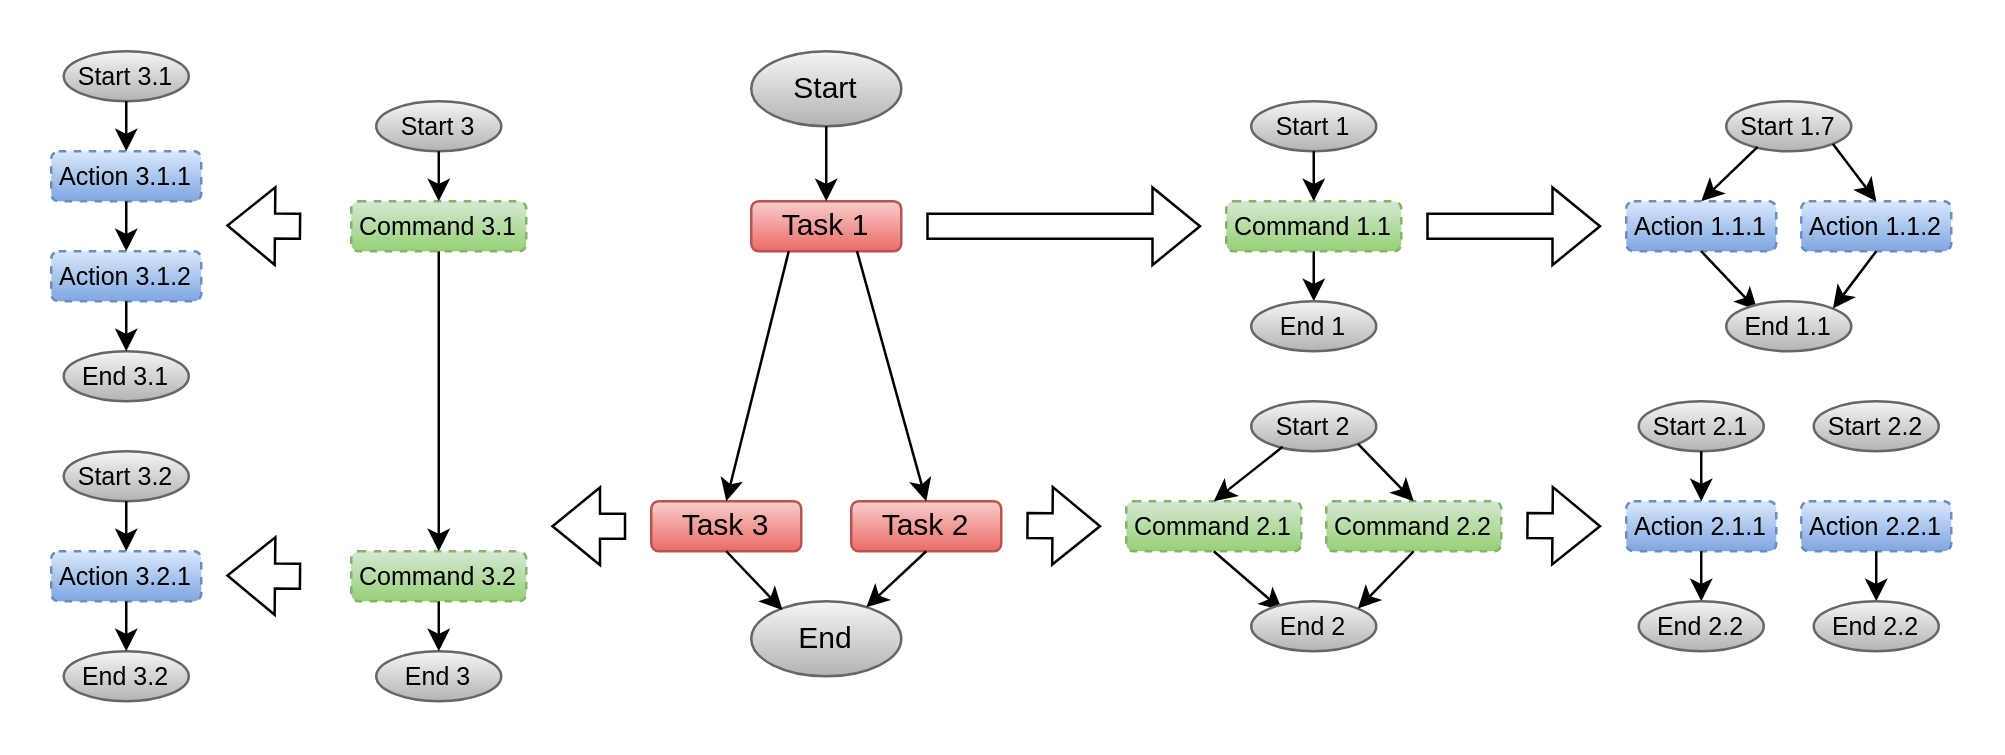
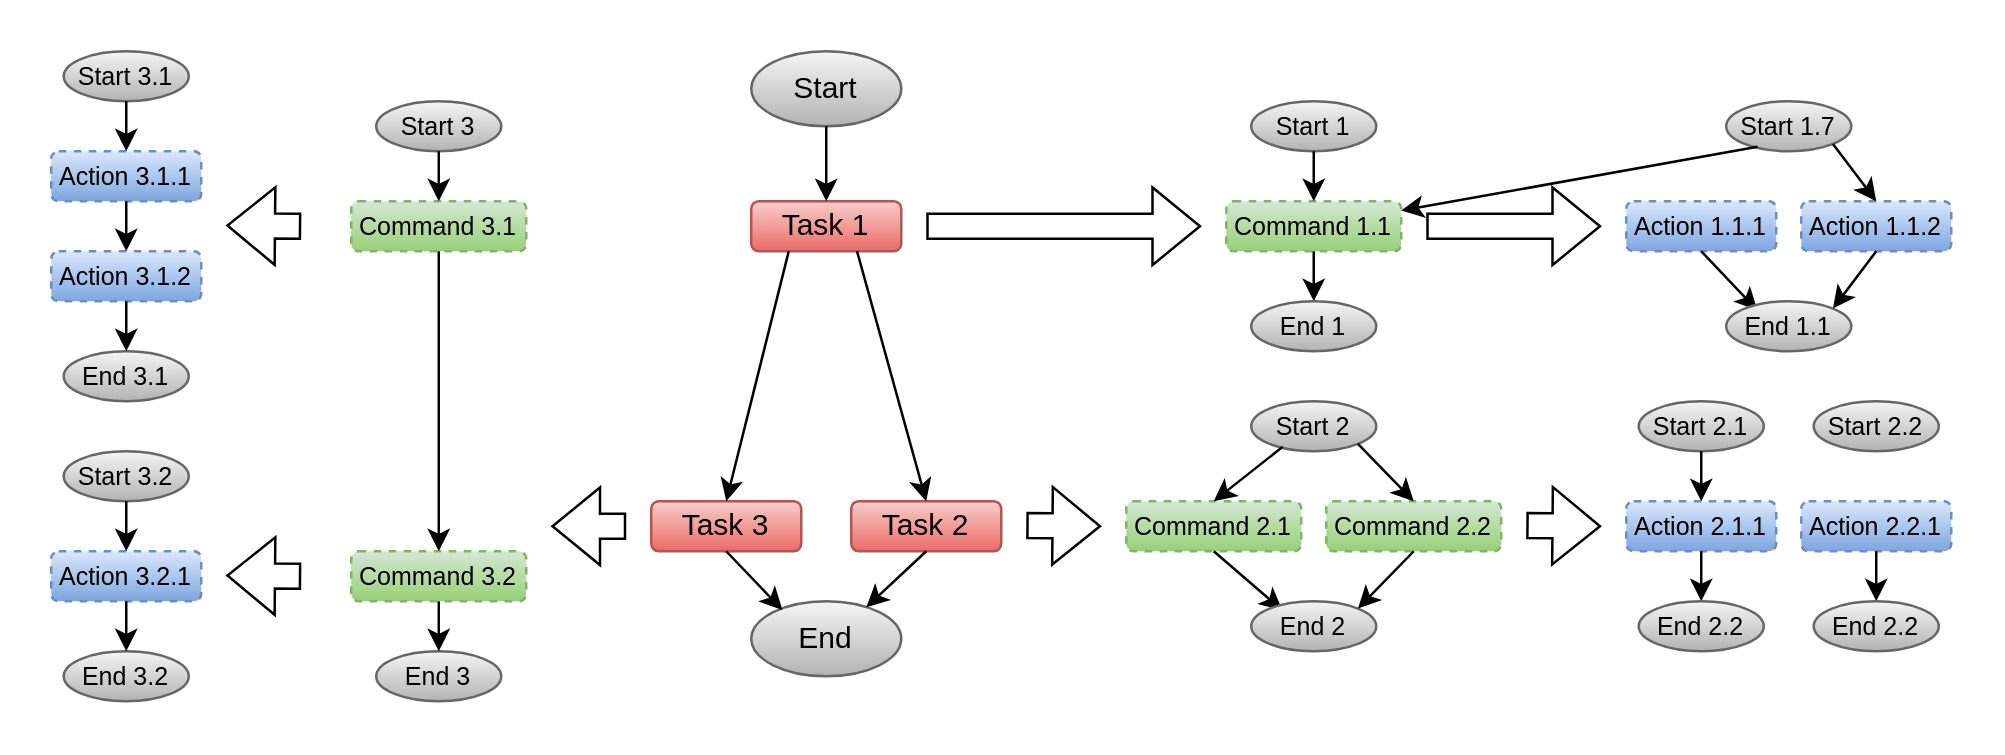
(1735, 169) -> (1587, 177)
